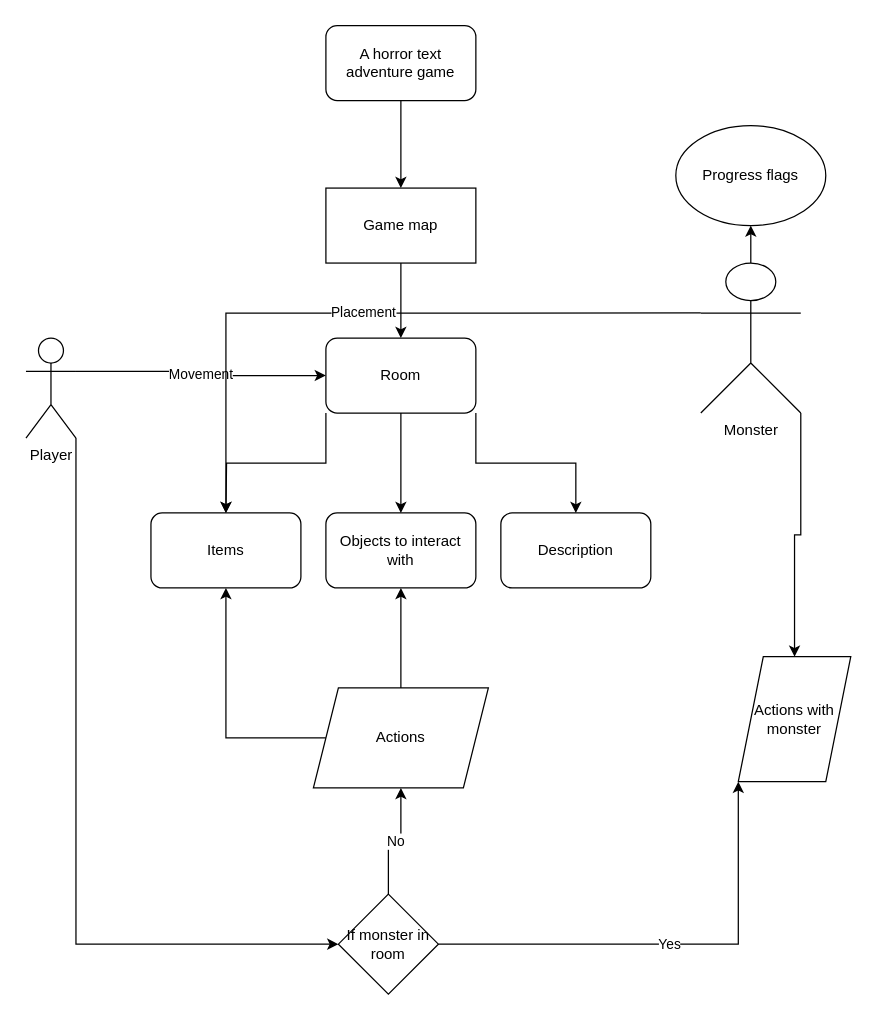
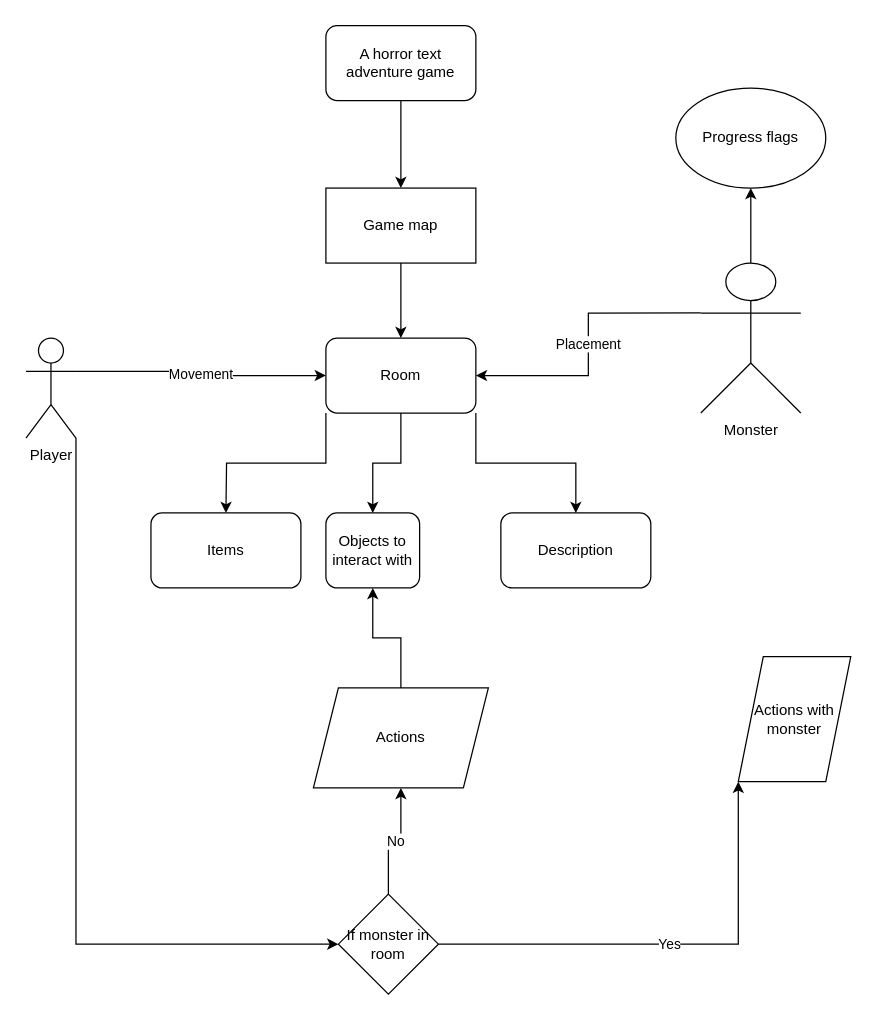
(751, 176) -> (751, 138)
(335, 313) -> (568, 376)
(801, 534) -> none
(401, 551) -> (373, 551)
(226, 717) -> none
